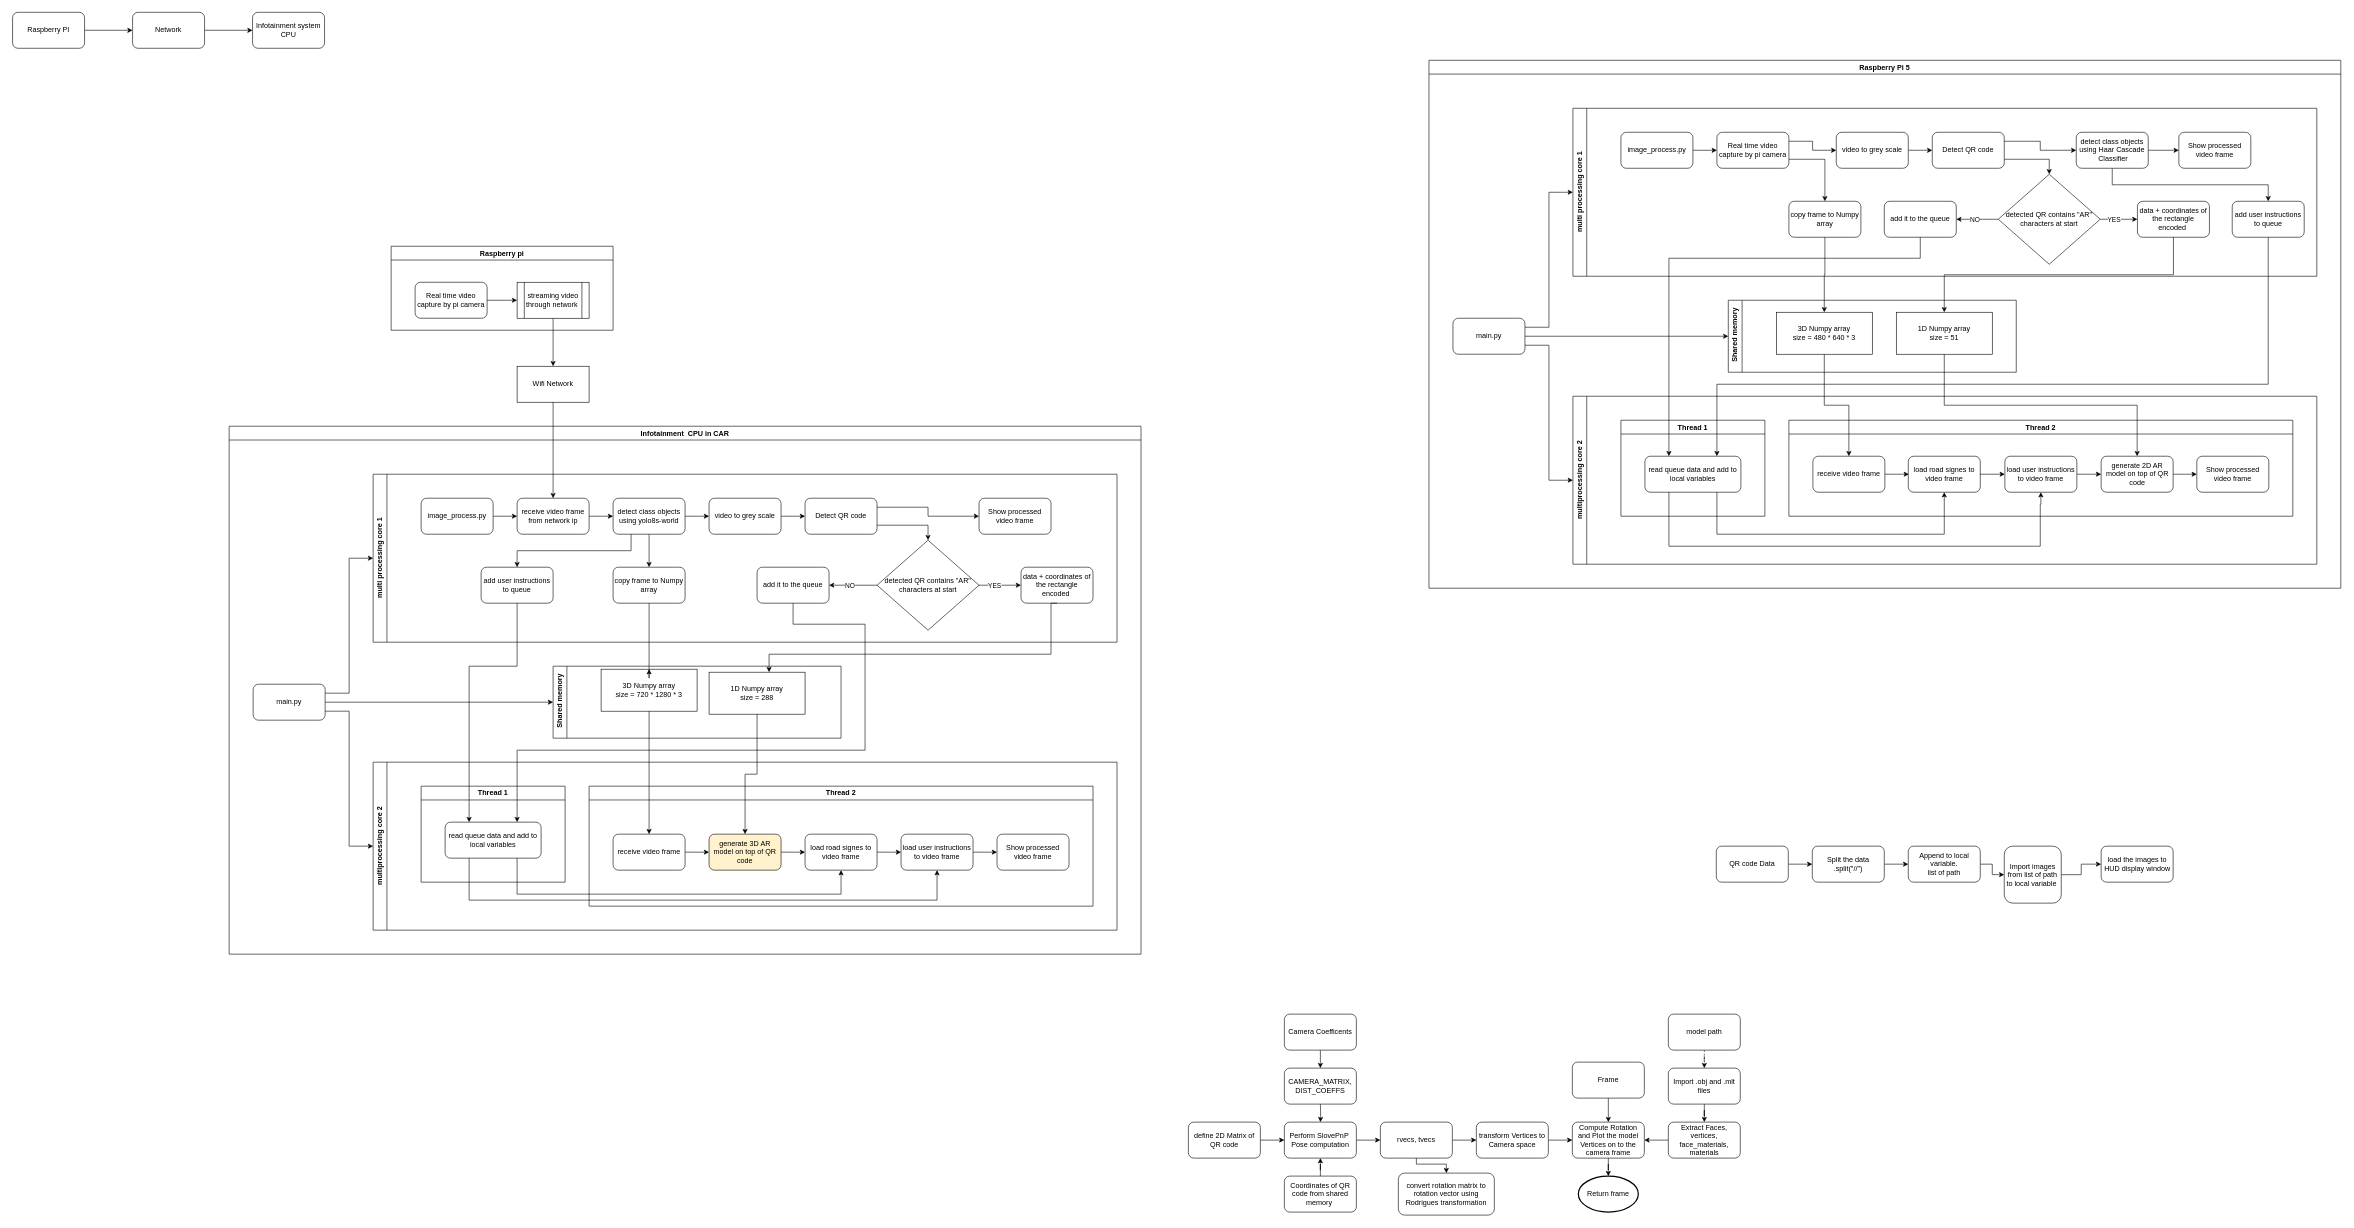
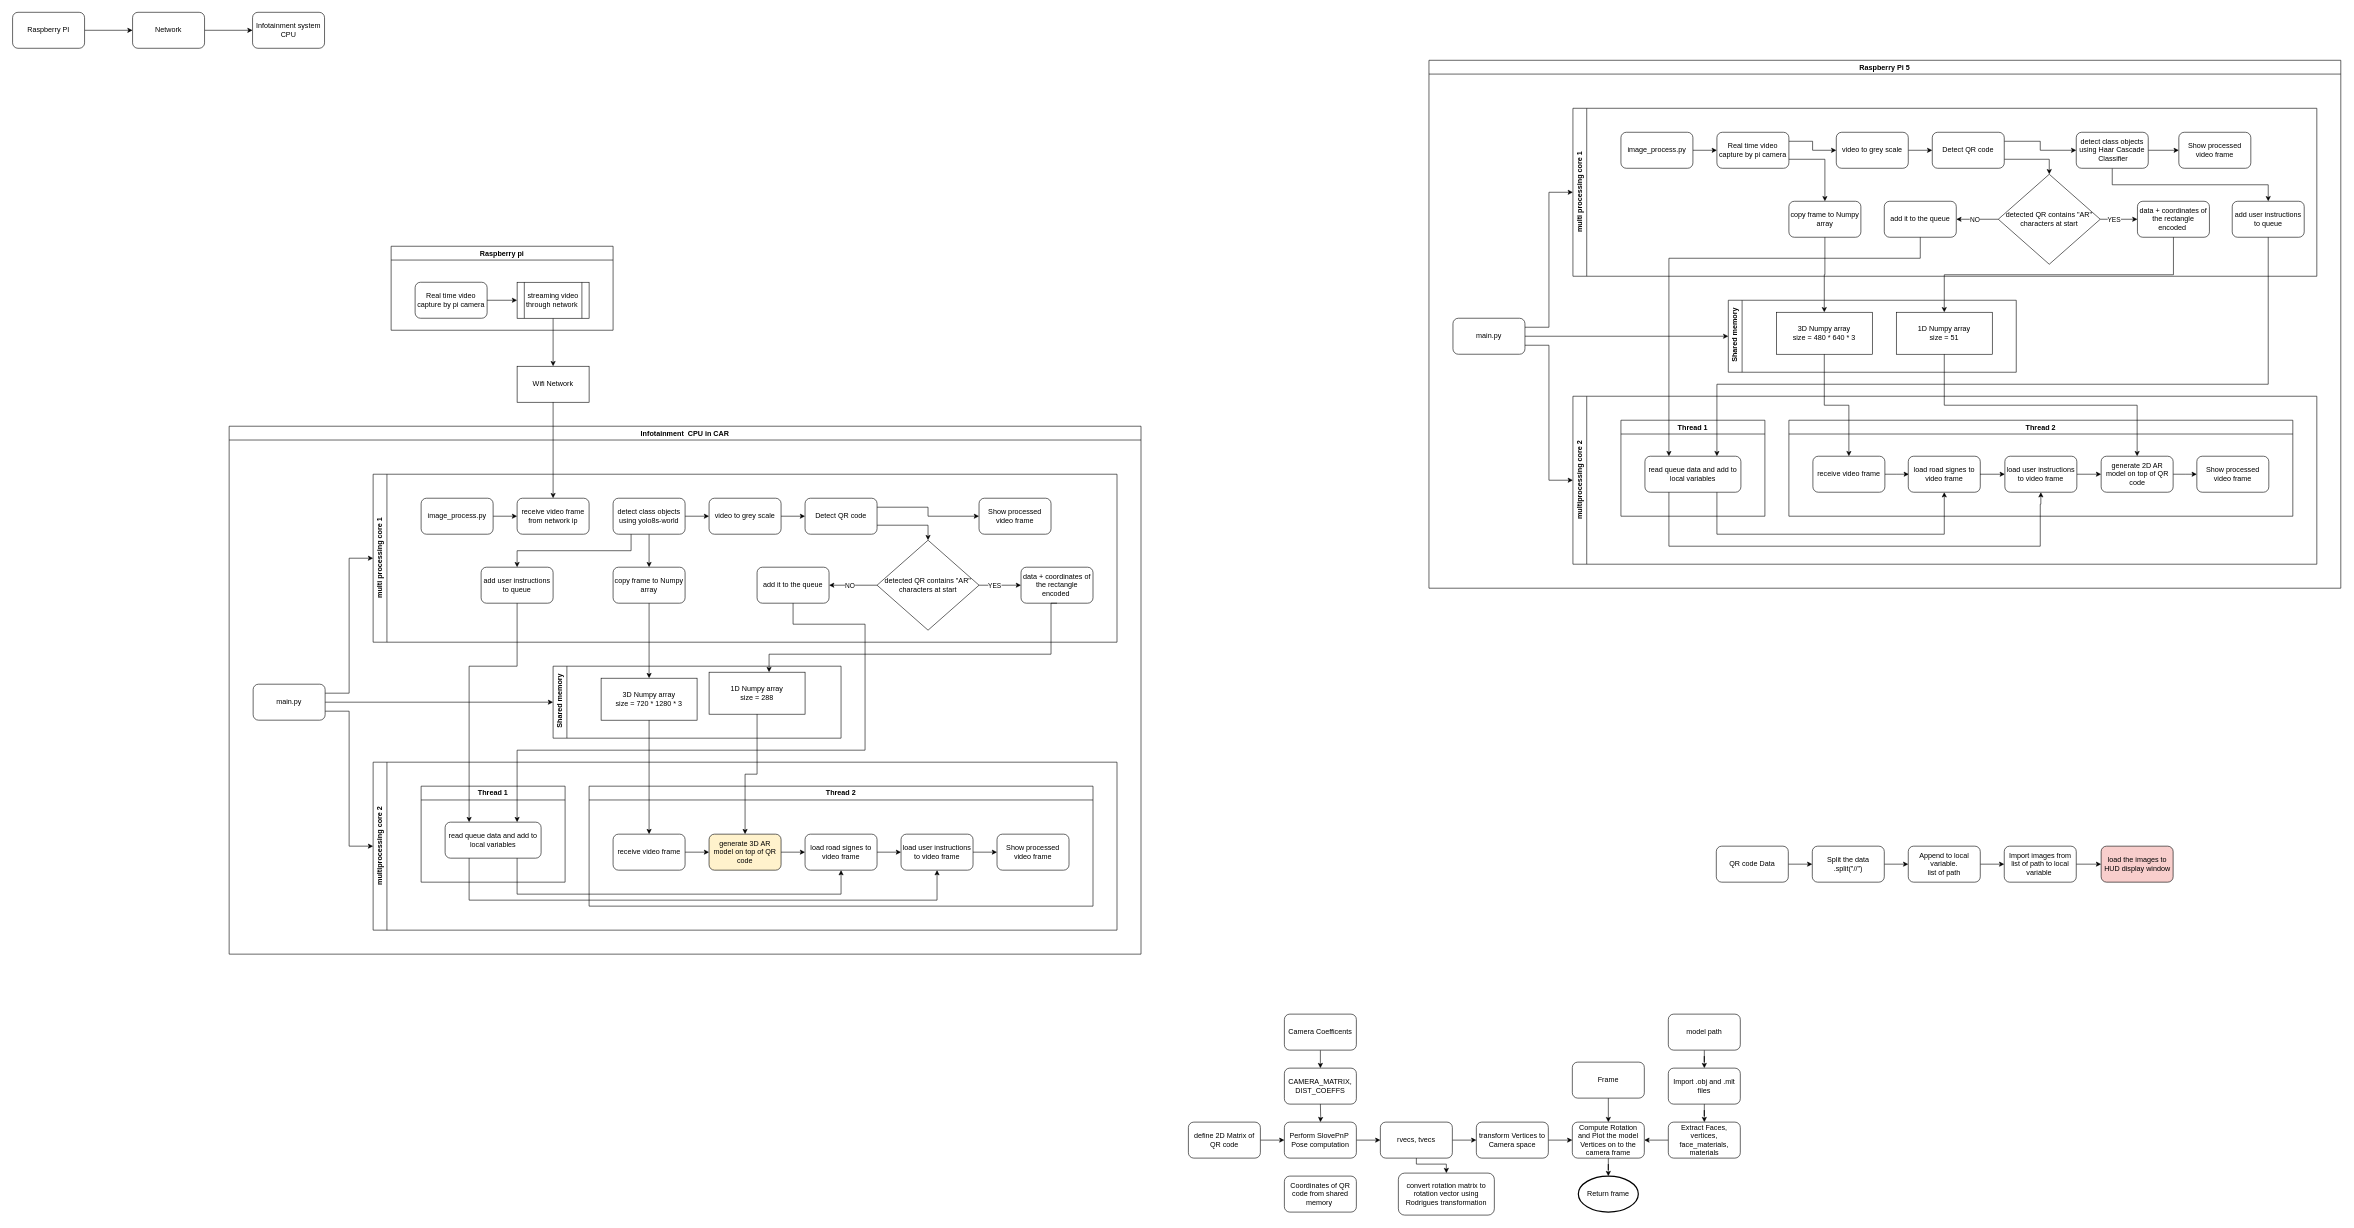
(607, 516) -> none
(649, 690) -> (649, 699)
(2137, 864) -> (2137, 864)
(2033, 875) -> (2040, 864)
(1704, 1061) -> (1704, 1061)
(1320, 1165) -> none
